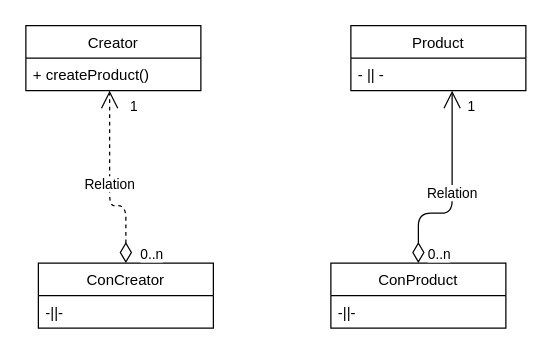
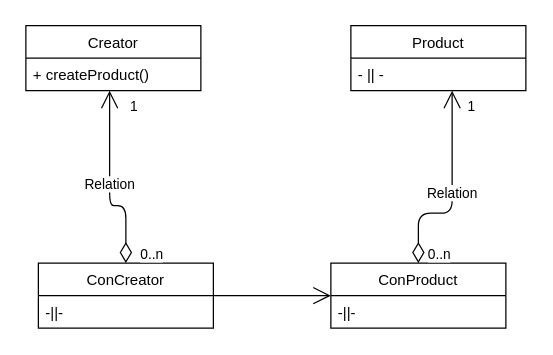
(109, 135) -> (109, 135)
none -> (270, 296)
